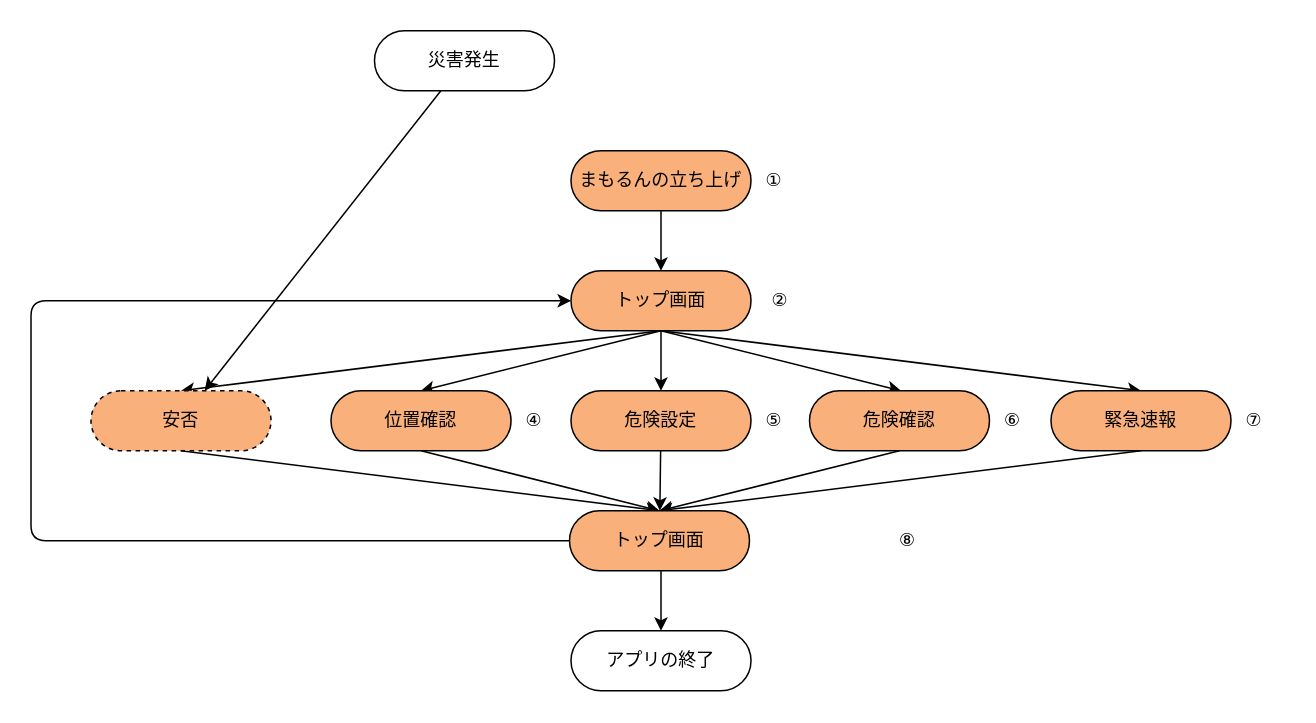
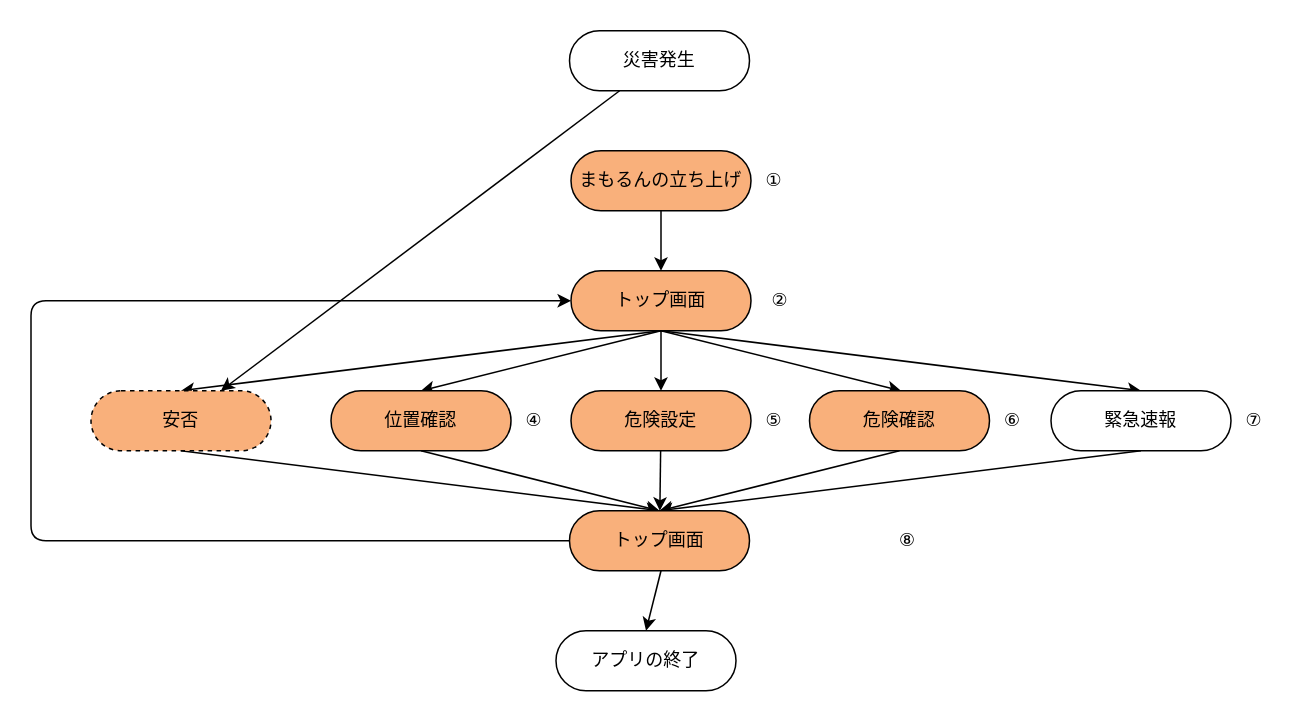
(464, 61) -> (659, 61)
(1141, 421) -> (1141, 421)
(661, 661) -> (646, 661)
